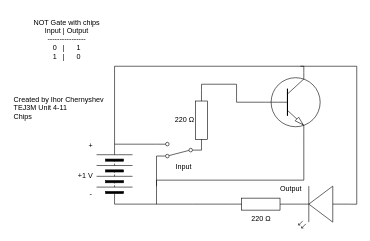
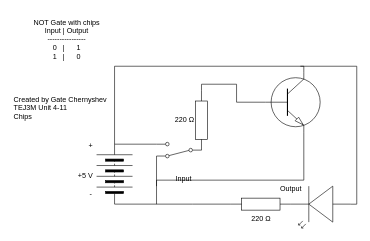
(63, 108) -> (63, 108)
(183, 167) -> (183, 179)
(85, 176) -> (85, 176)
